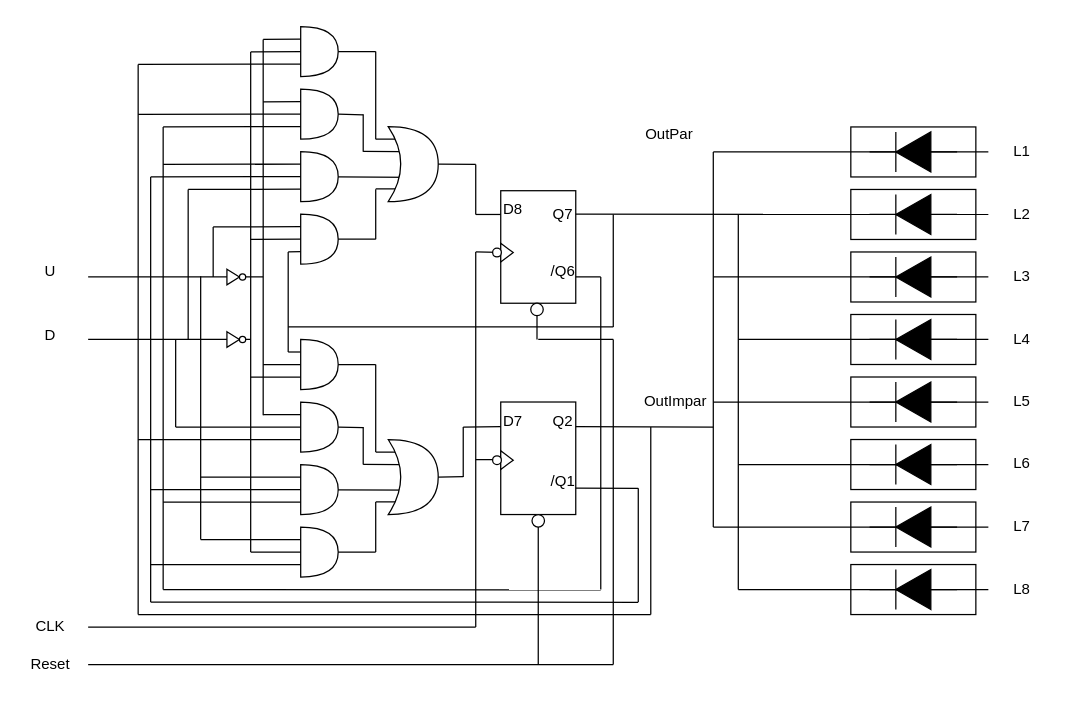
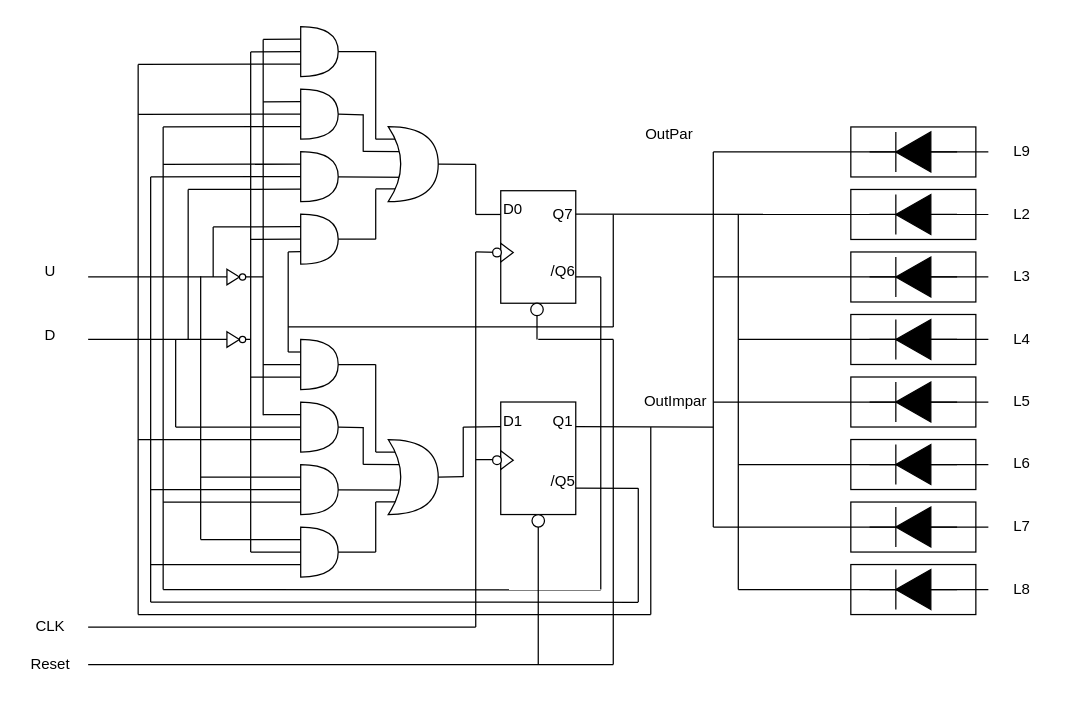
(1022, 152) -> (1022, 152)
(513, 209) -> (513, 209)
(513, 422) -> (513, 422)
(563, 422) -> (563, 422)
(563, 482) -> (563, 482)
